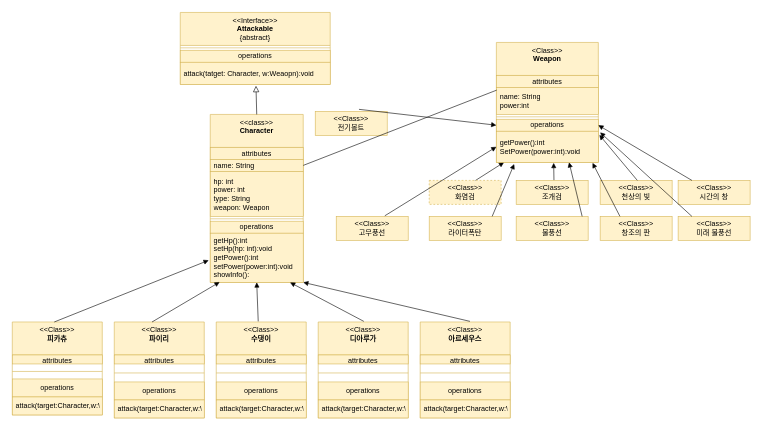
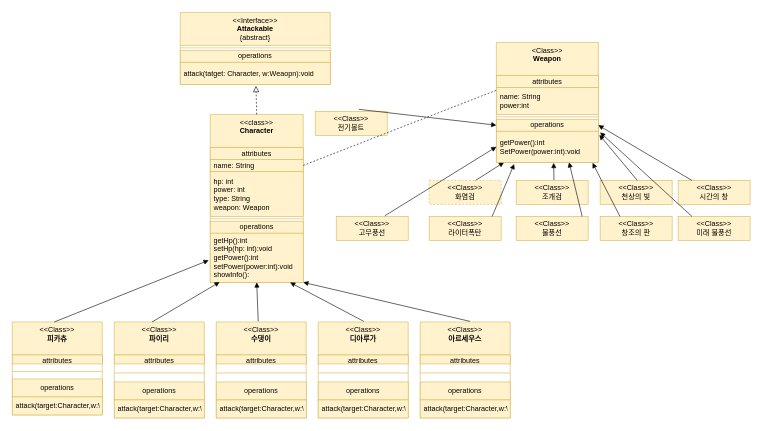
(257, 103) -> (257, 103)
(400, 128) -> (400, 128)
